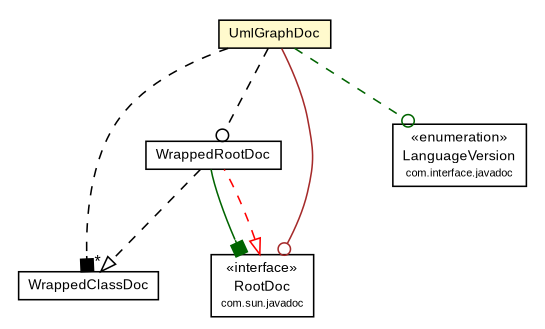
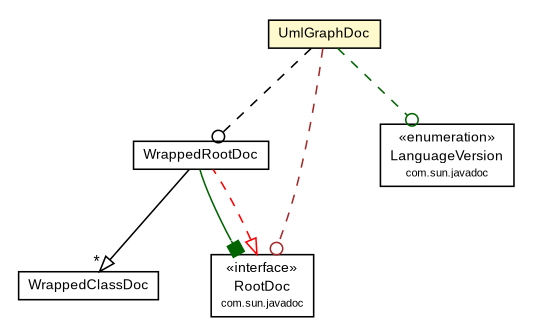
(116, 124) -> none
(312, 146) -> (306, 147)
(460, 173) -> (447, 173)
(156, 215) -> (150, 215)
